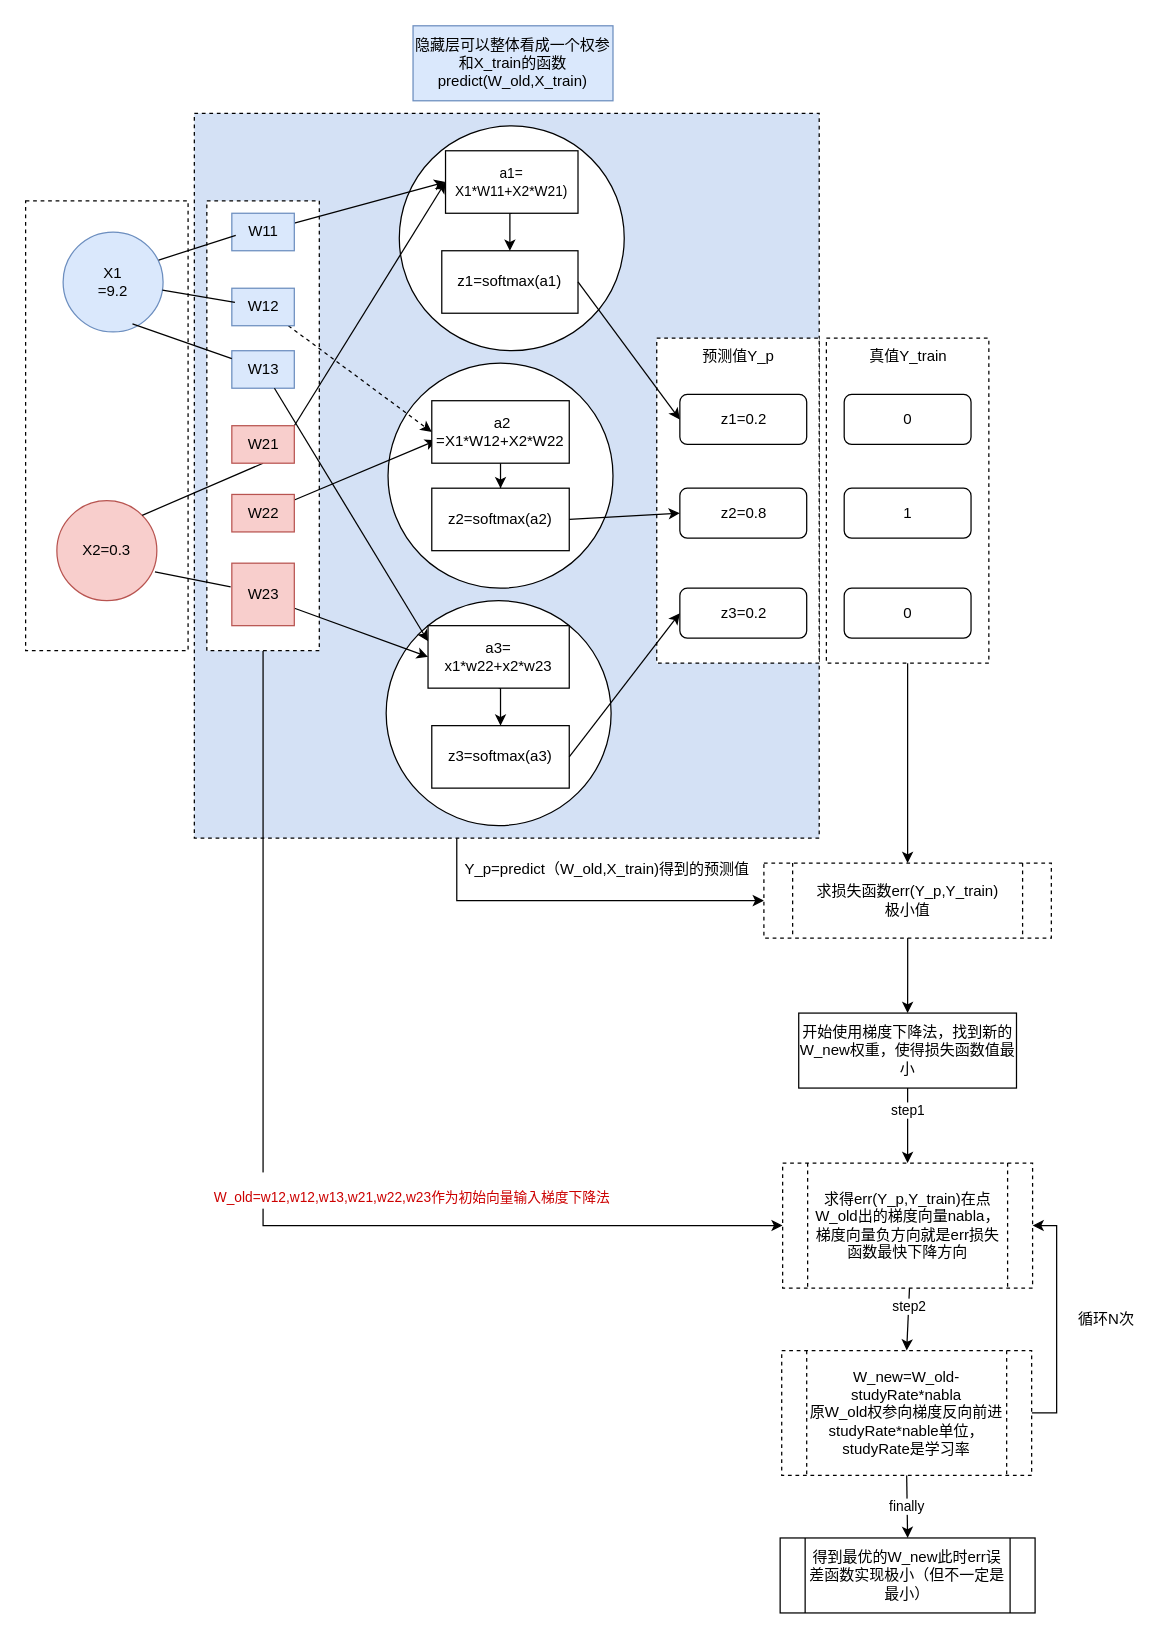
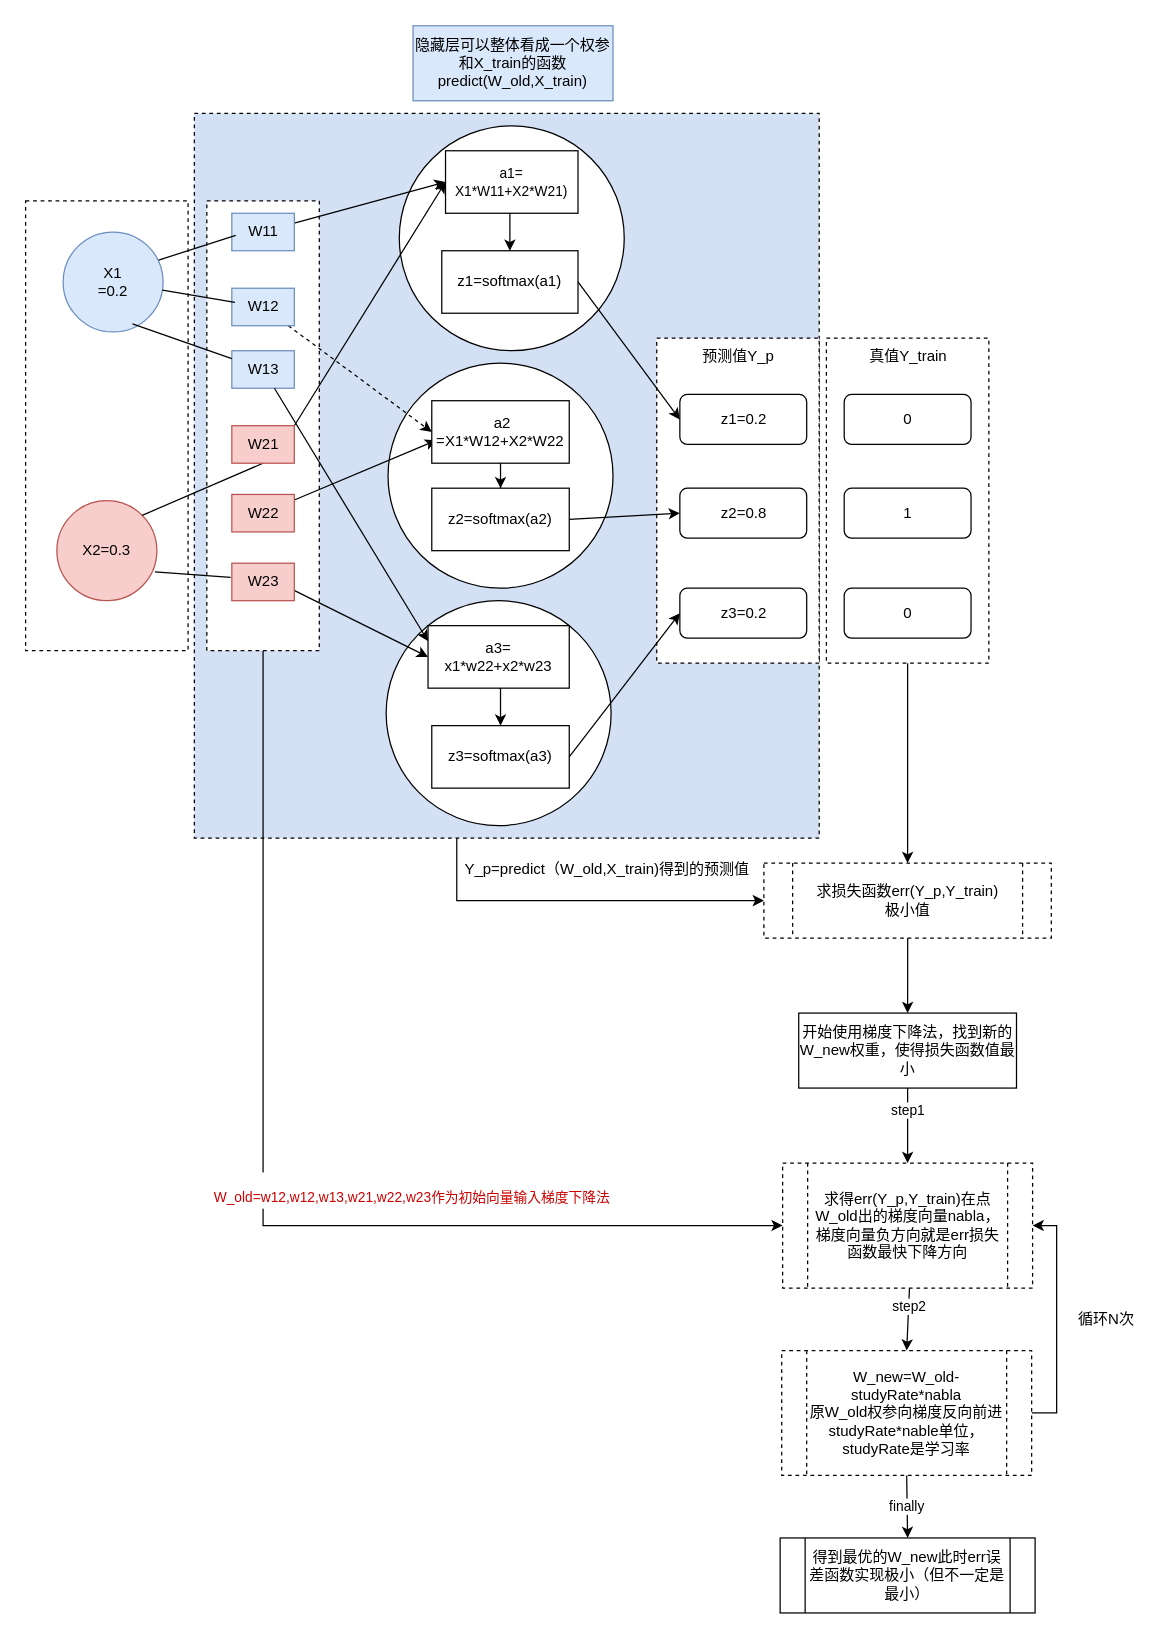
(113, 282) -> (113, 282)
(263, 594) -> (263, 582)
